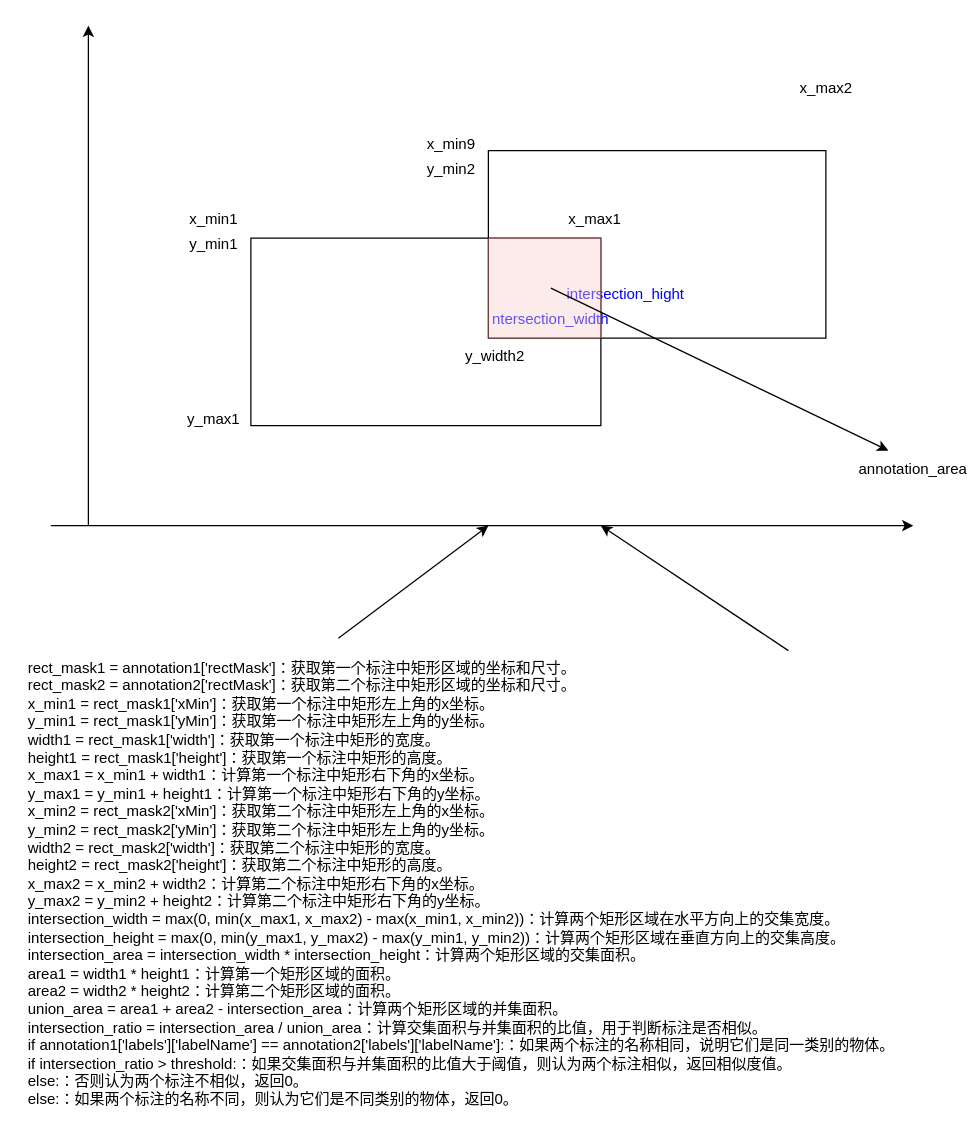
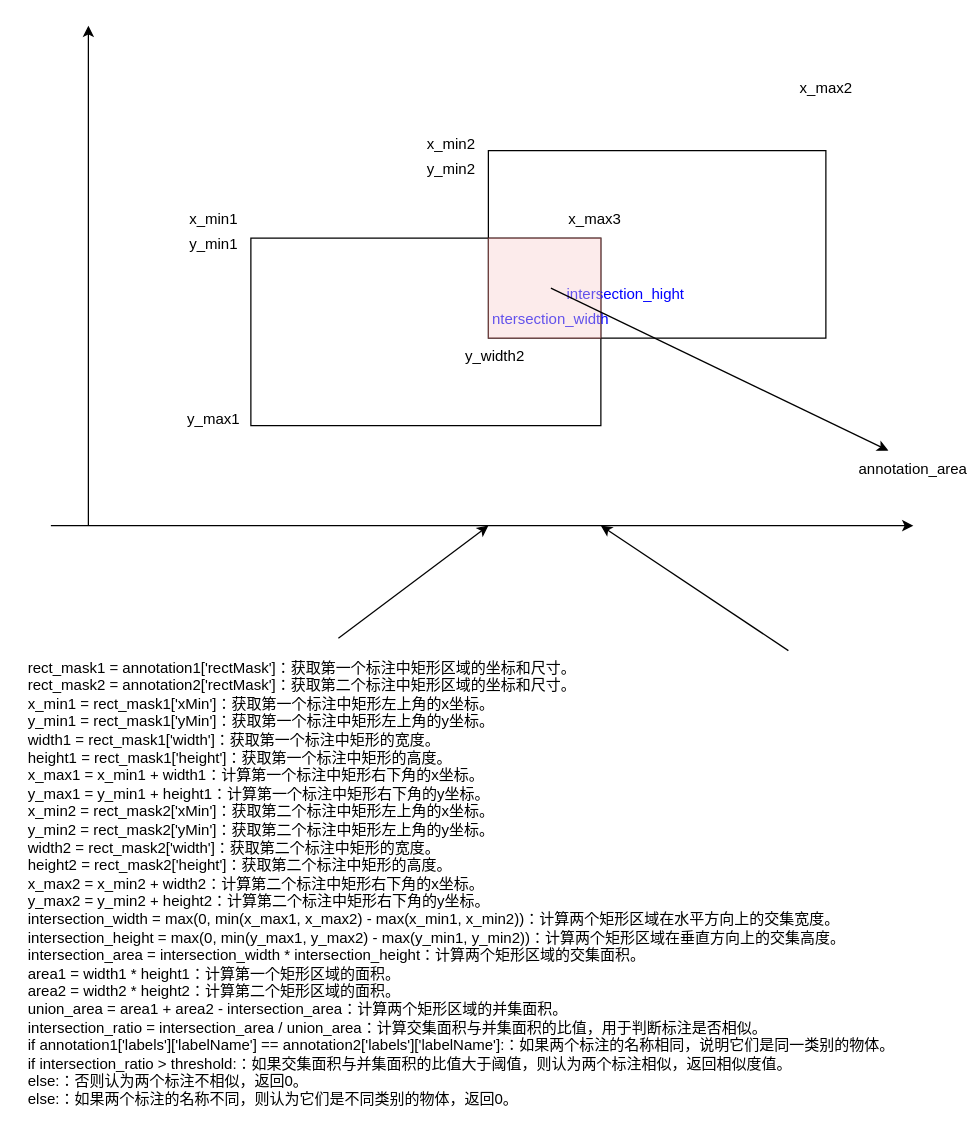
(451, 144) -> (451, 144)
(595, 219) -> (595, 219)
